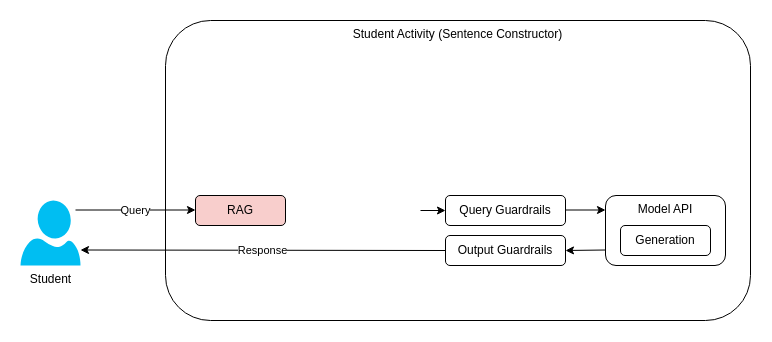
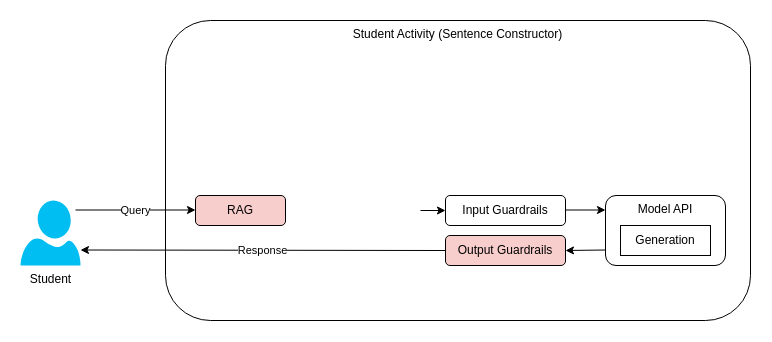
(506, 211) -> (506, 211)
(666, 241) -> (666, 241)
(506, 251) -> (506, 251)
